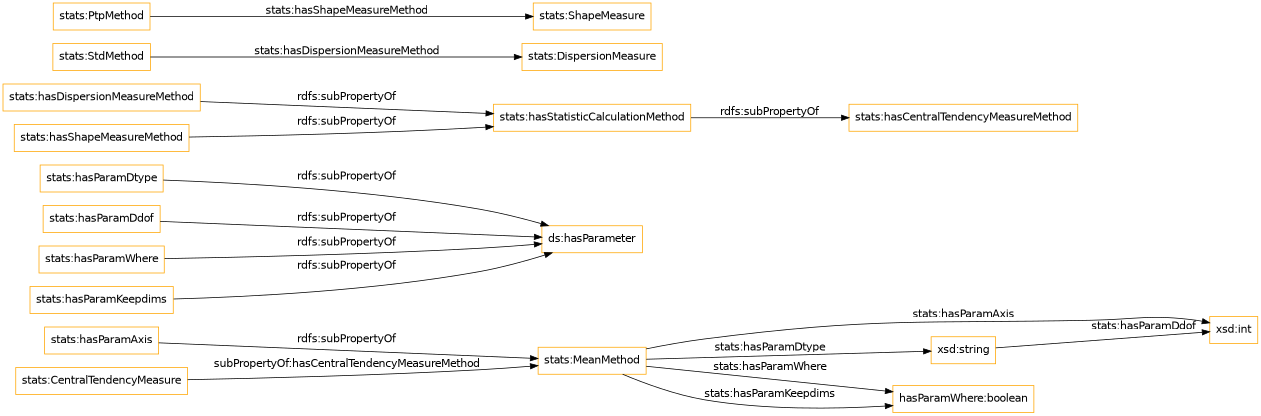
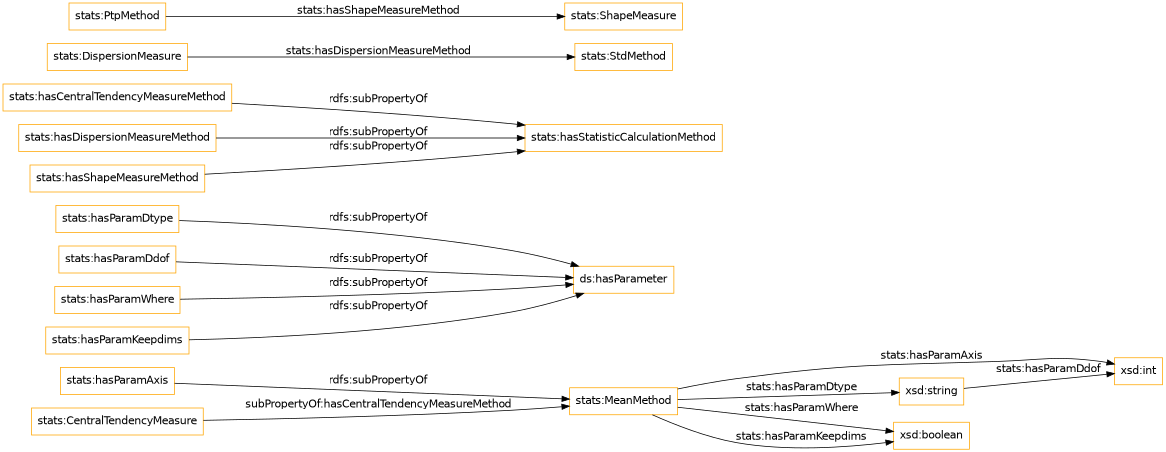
(332, 57) -> (377, 57)
(766, 118) -> (375, 112)
(963, 399) -> (932, 436)
